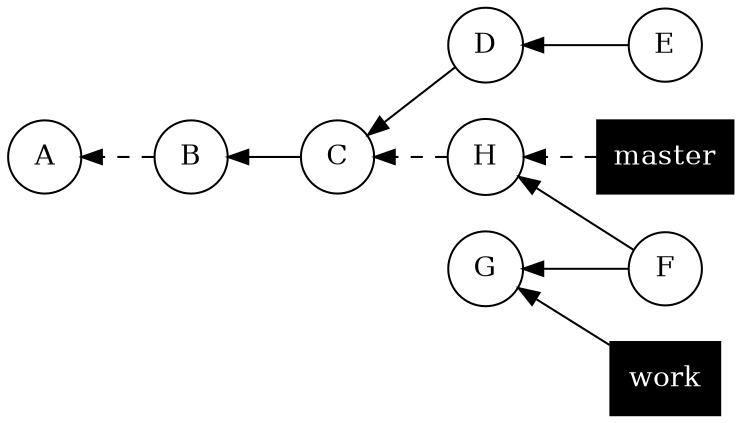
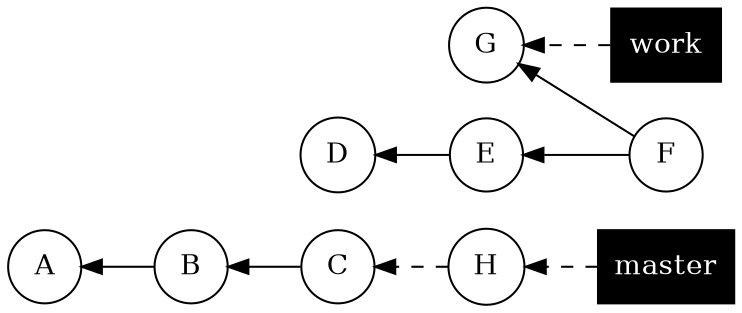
(420, 95) -> none
(128, 157) -> (128, 267)
(585, 219) -> (587, 155)
(573, 322) -> (577, 45)
